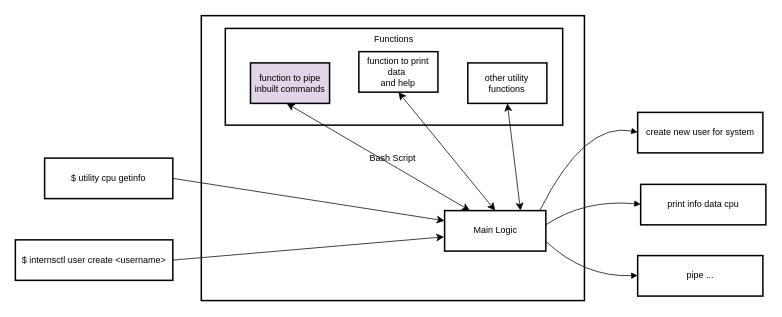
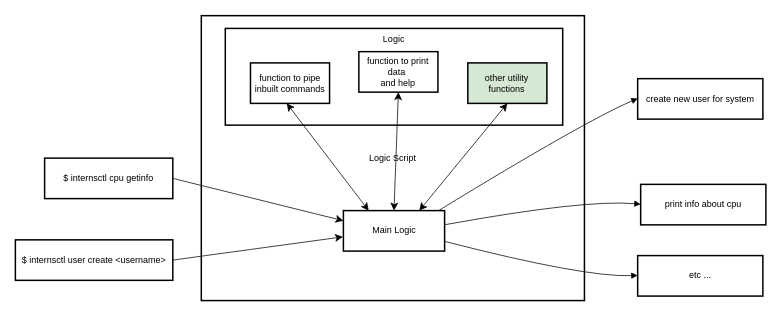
(394, 39) -> (394, 39)
(290, 83) -> (290, 83)
(508, 83) -> (508, 83)
(701, 132) -> (701, 99)
(393, 158) -> (393, 158)
(109, 178) -> (109, 178)
(704, 204) -> (704, 204)
(495, 231) -> (394, 231)
(701, 276) -> (701, 276)
